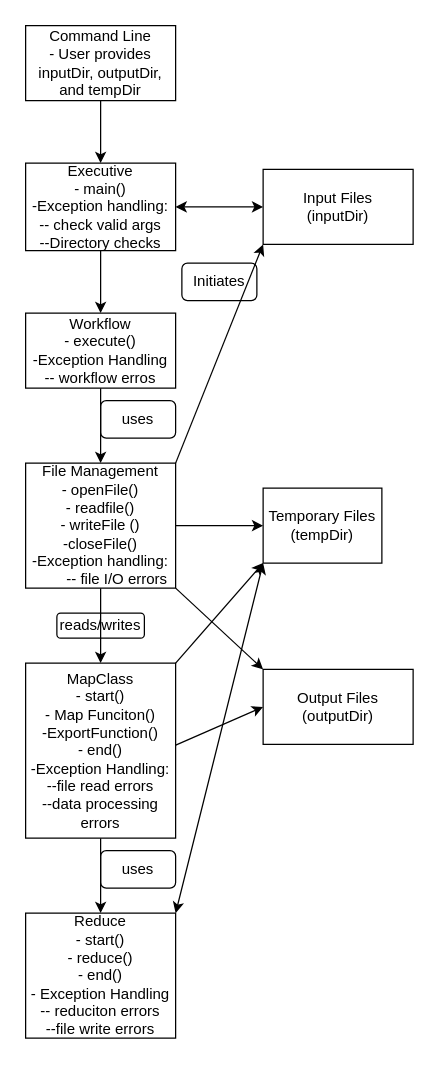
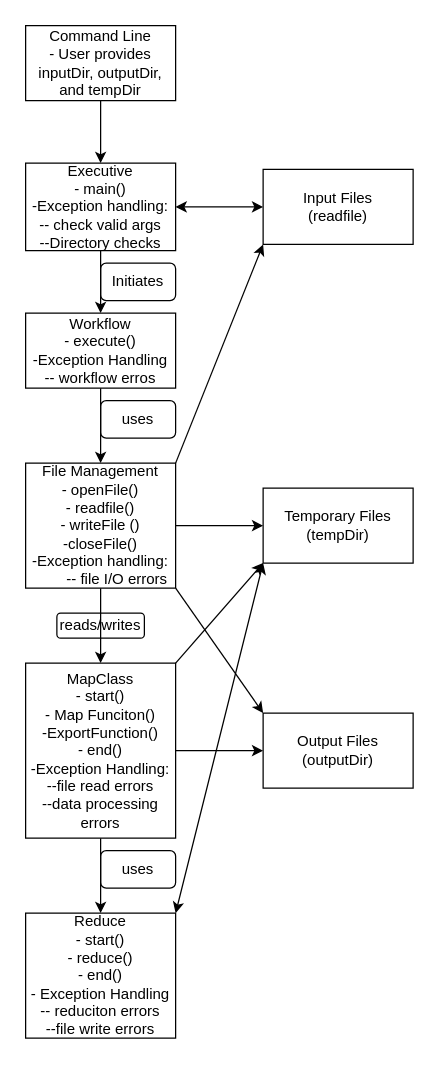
(338, 207) -> (338, 207)
(219, 282) -> (138, 282)
(323, 526) -> (338, 526)
(338, 707) -> (338, 751)
